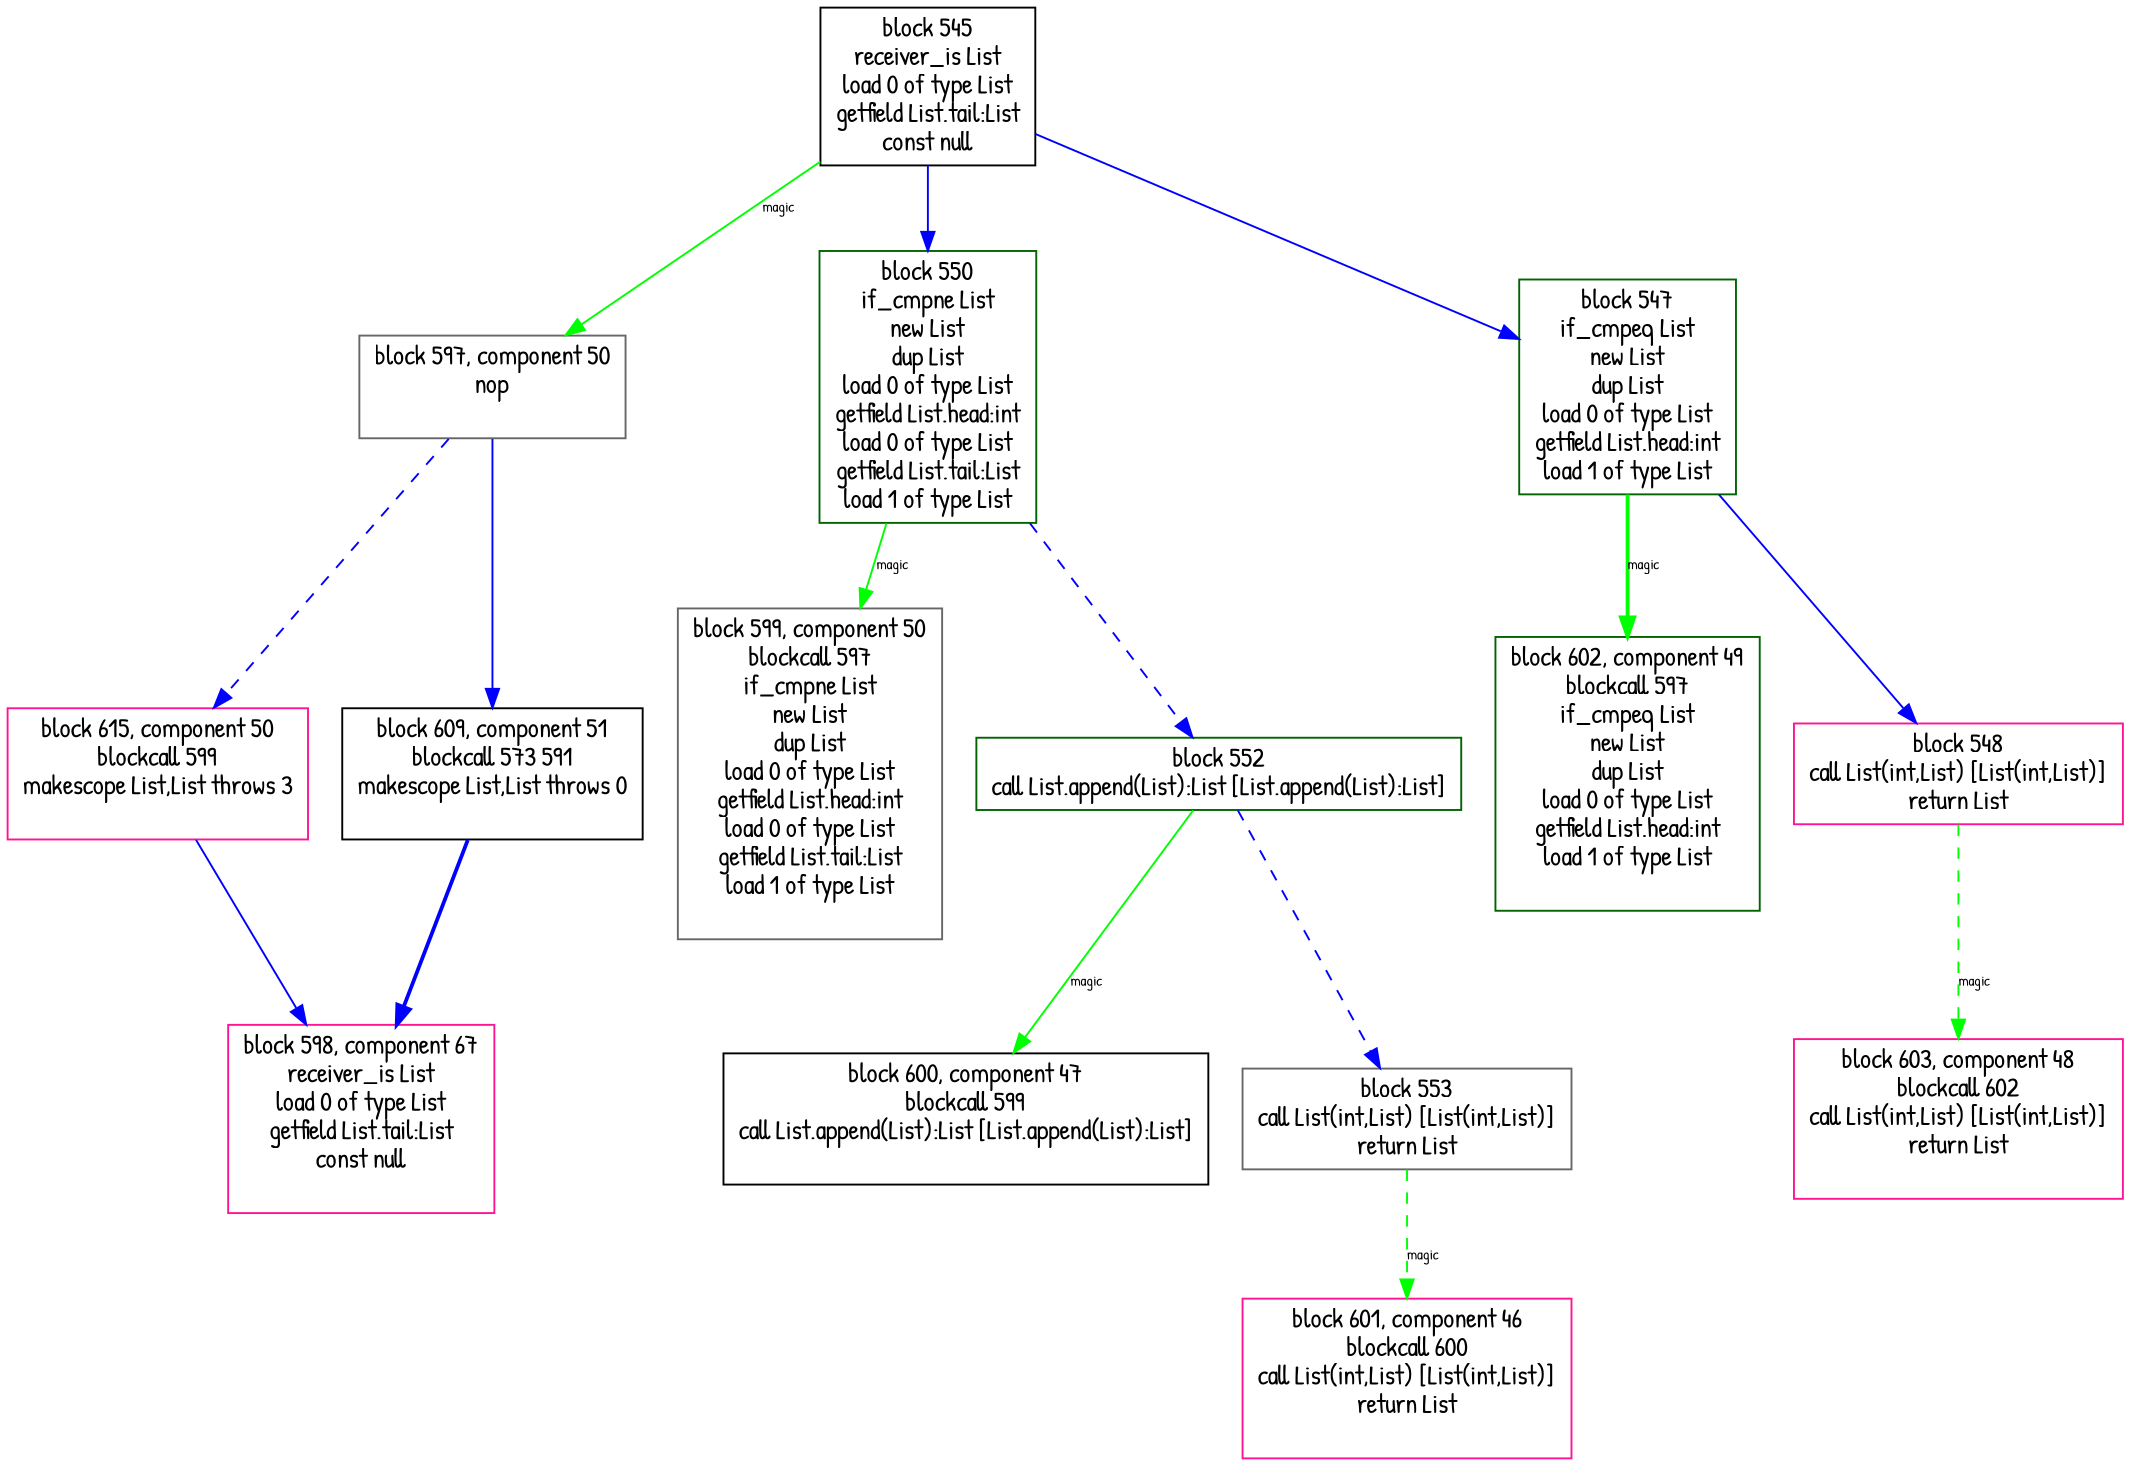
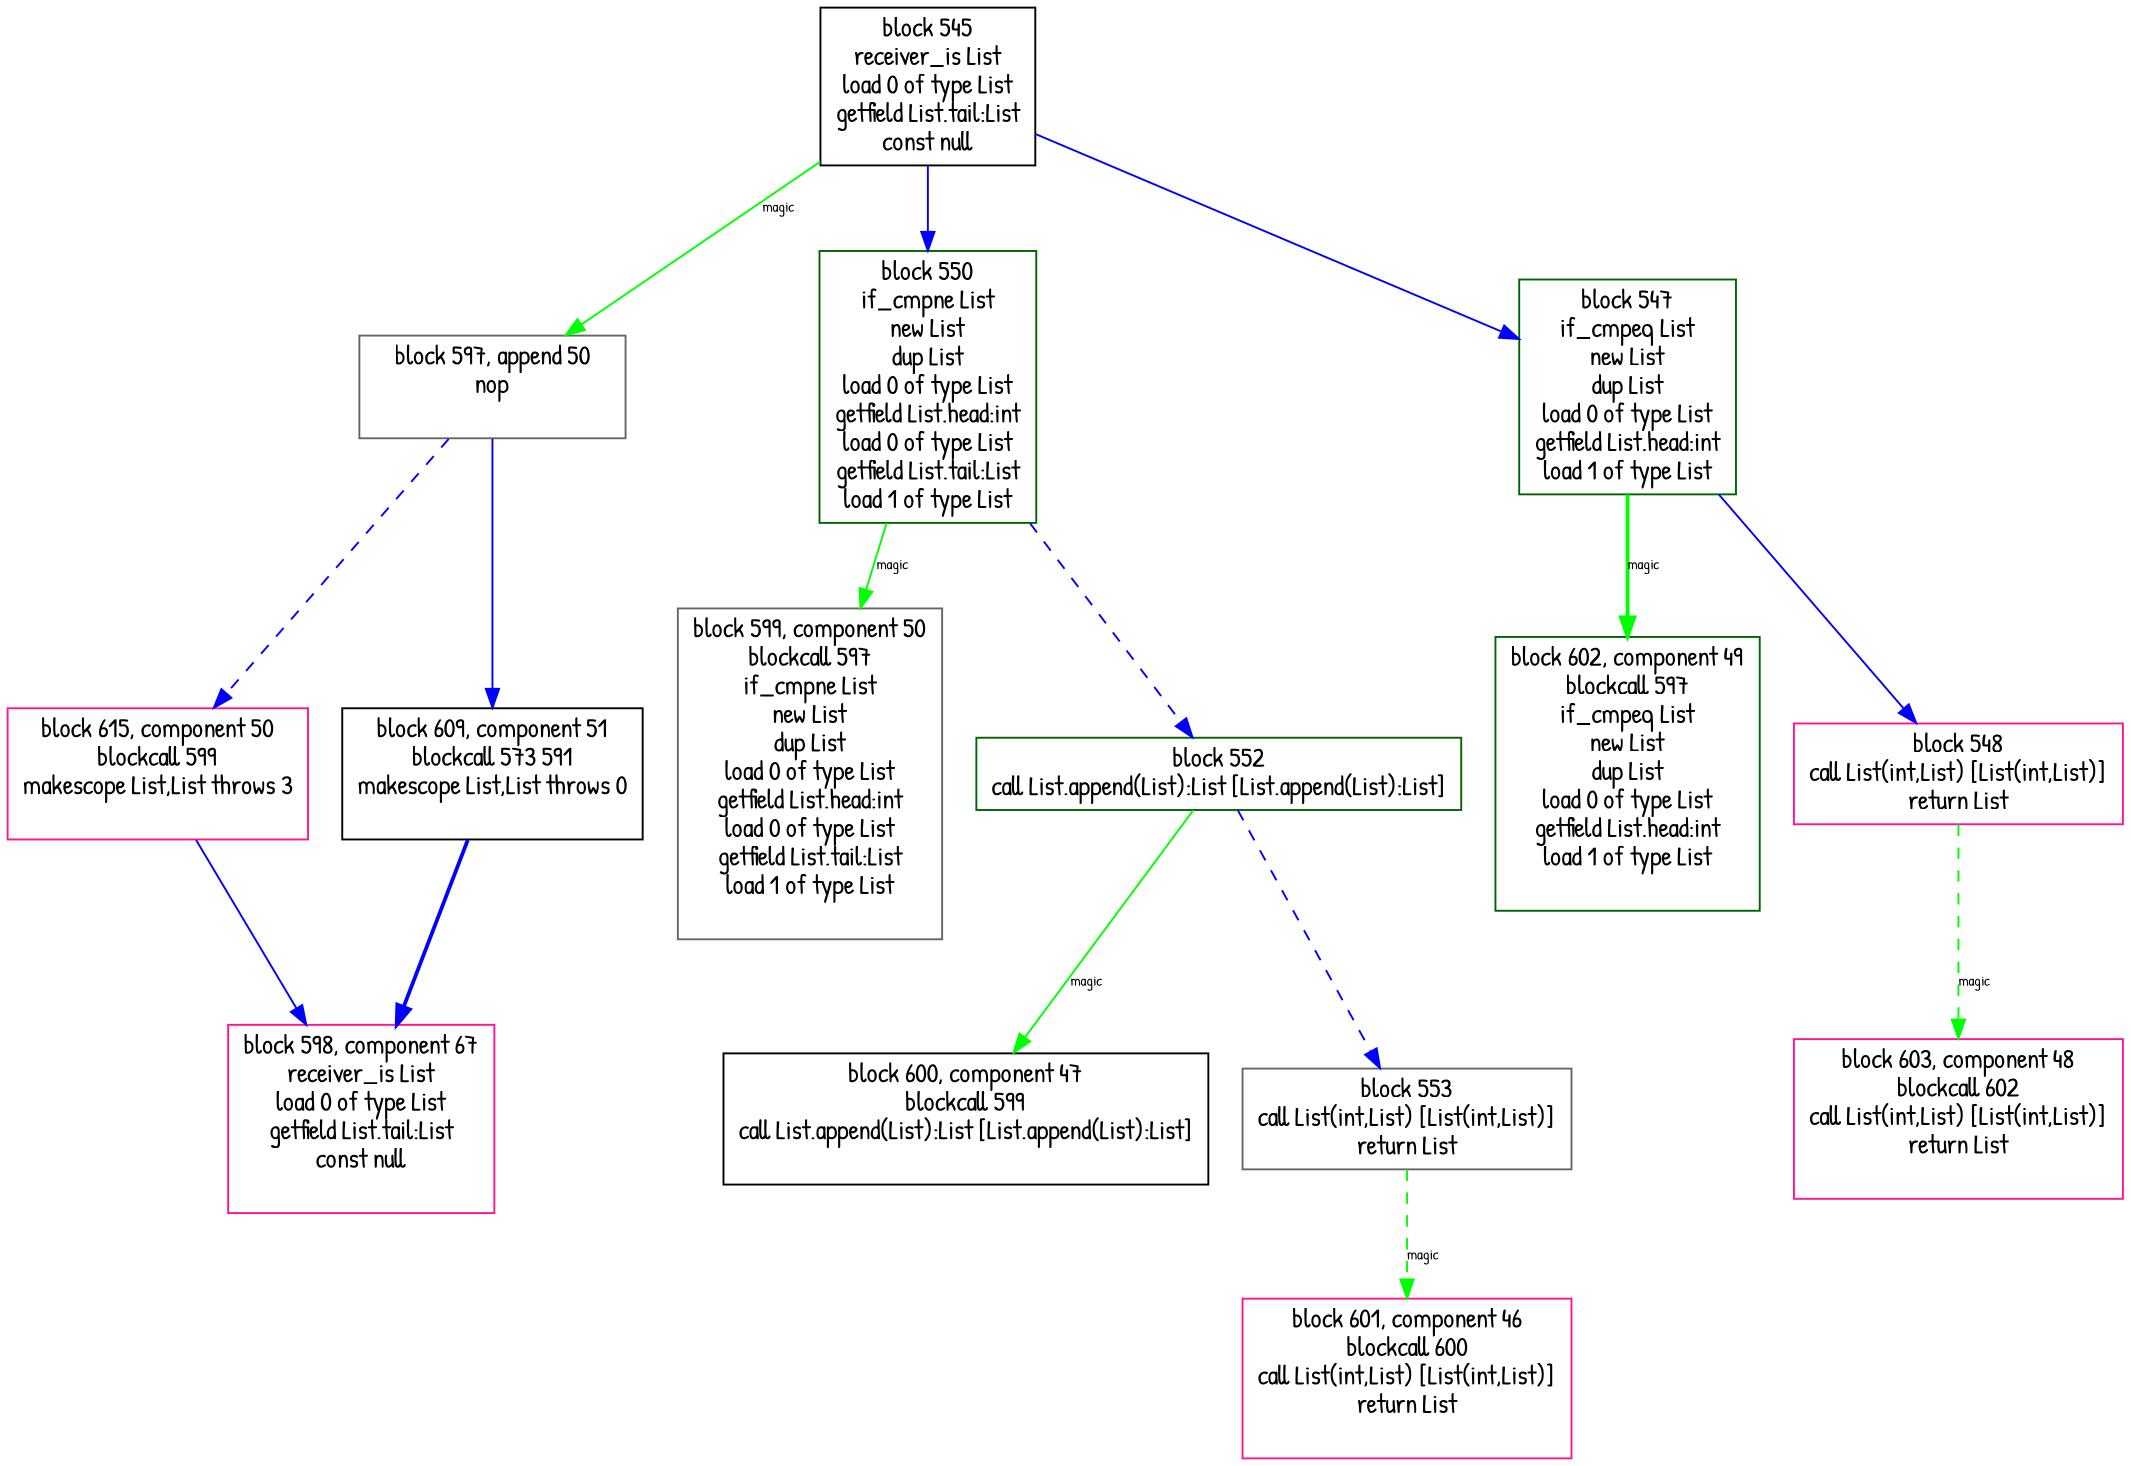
(492, 387) -> (492, 387)
